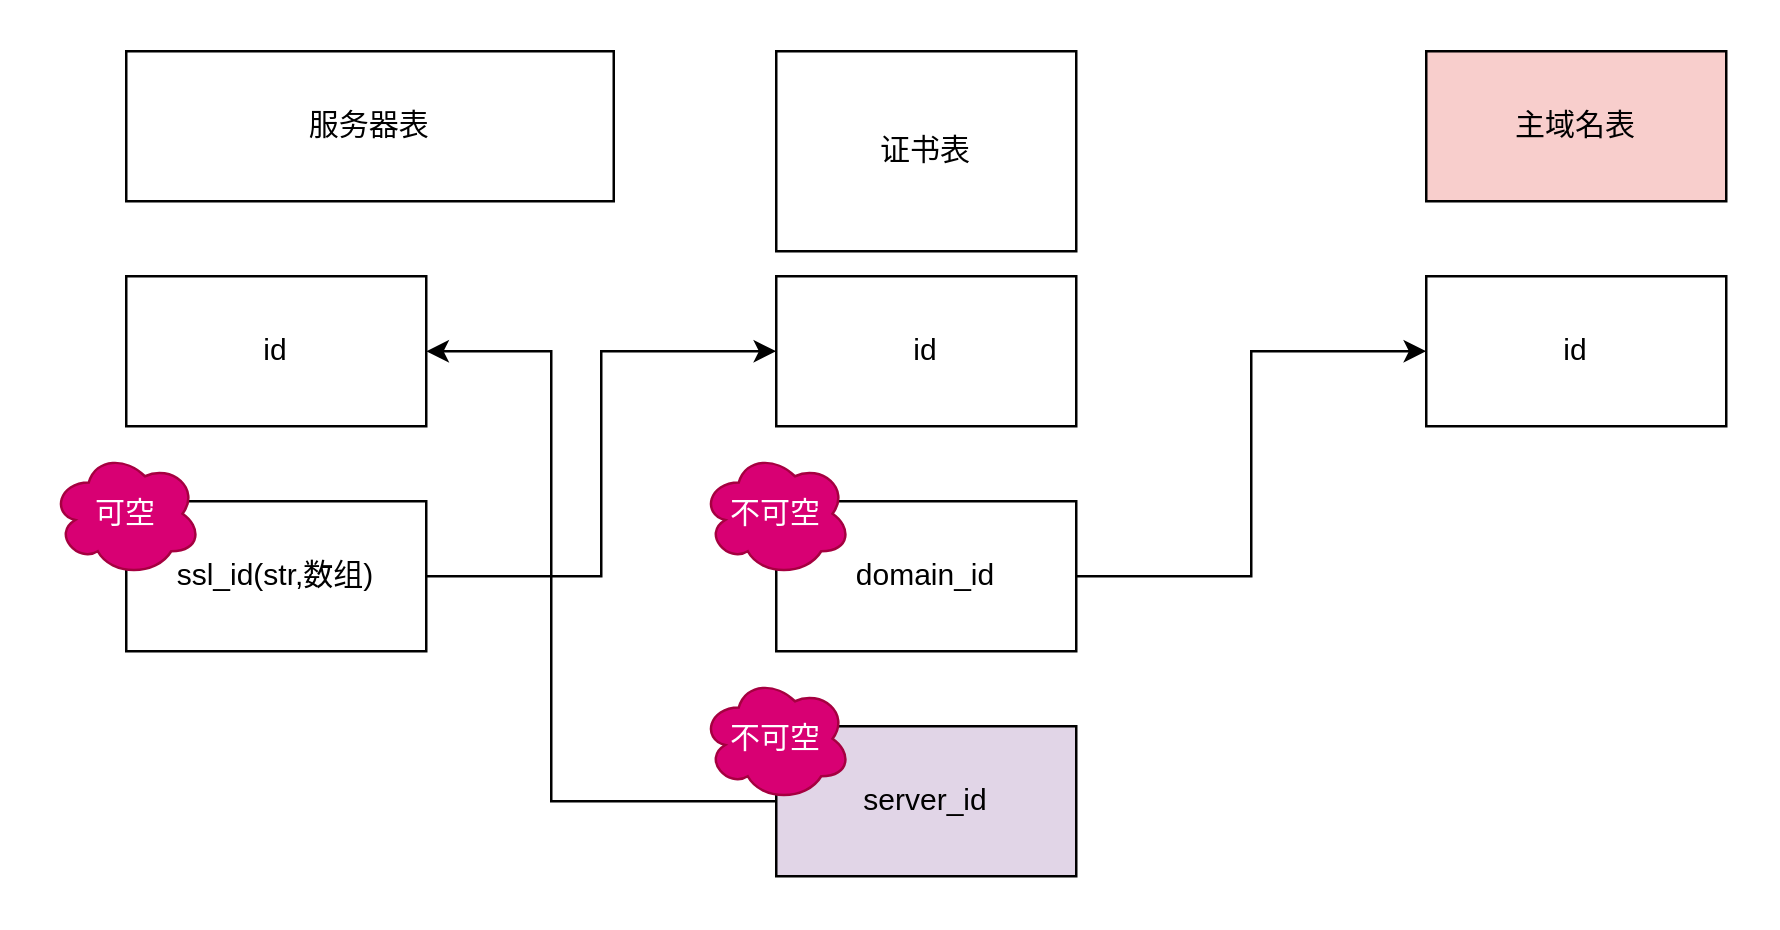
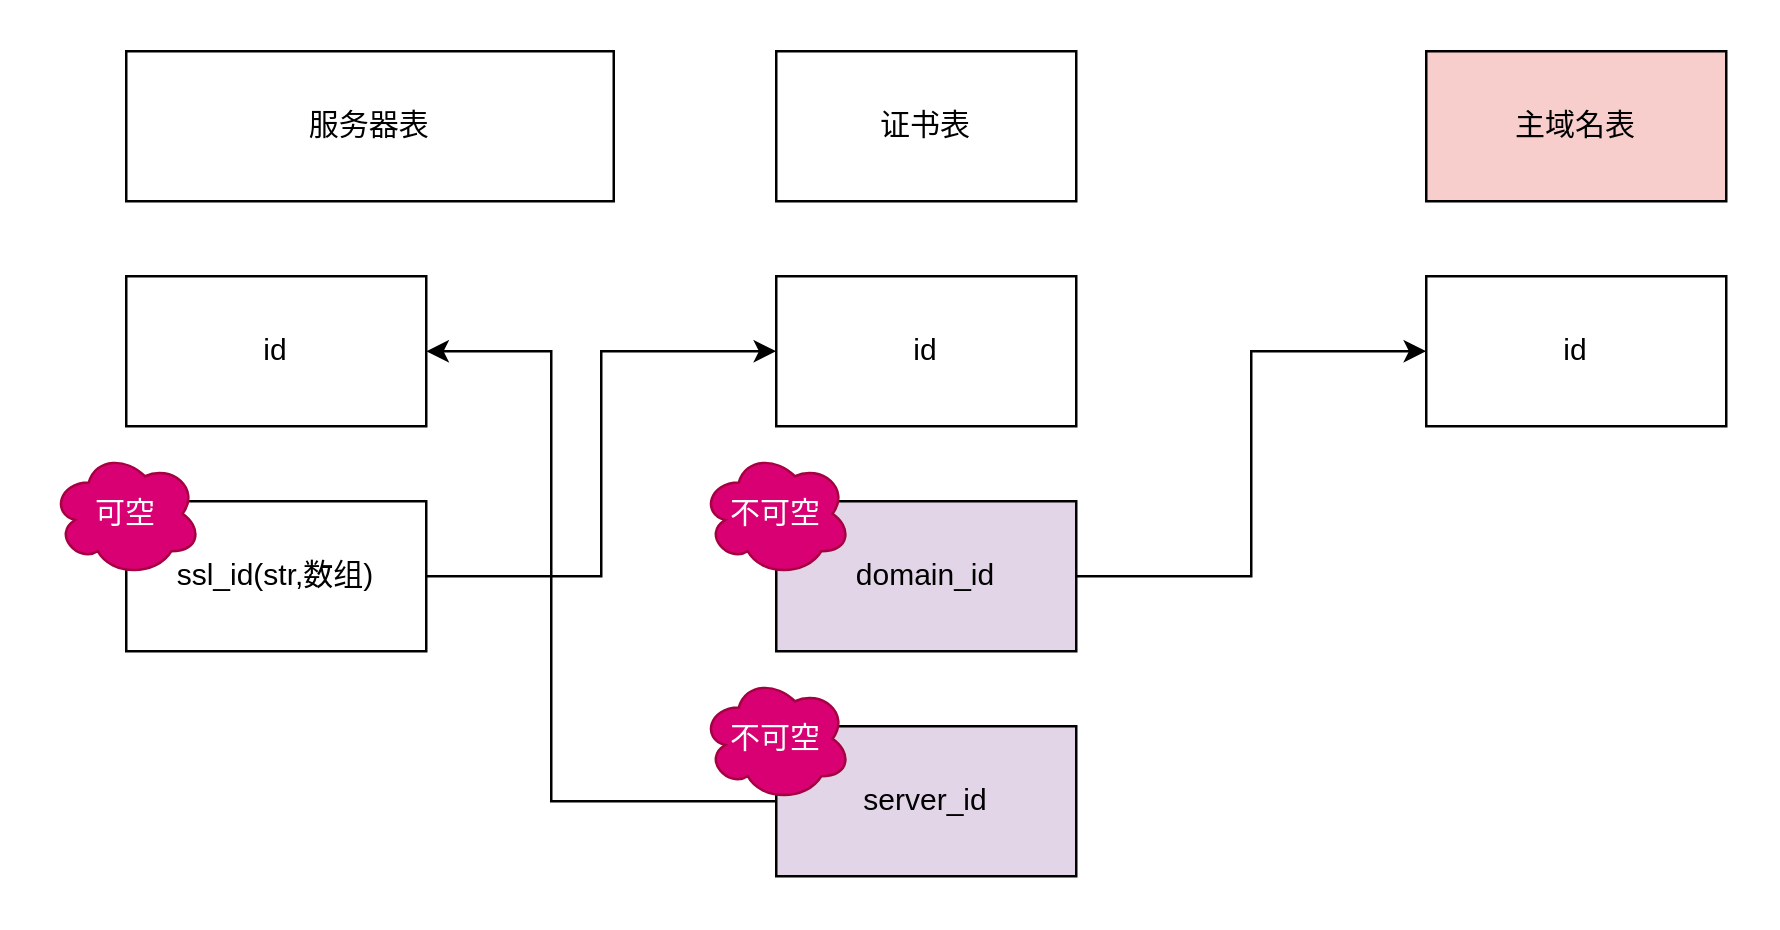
(926, 151) -> (926, 126)
(926, 576) -> (926, 576)
